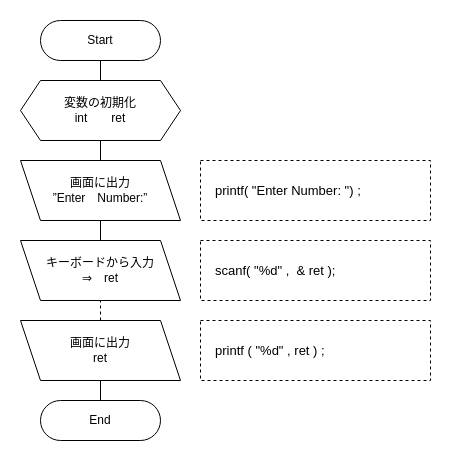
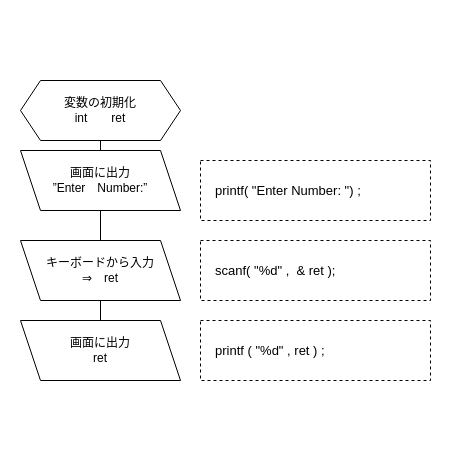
(101, 41) -> none
(101, 71) -> none
(101, 191) -> (101, 181)
(101, 310) -> (101, 310)
(101, 391) -> none
(101, 421) -> none
